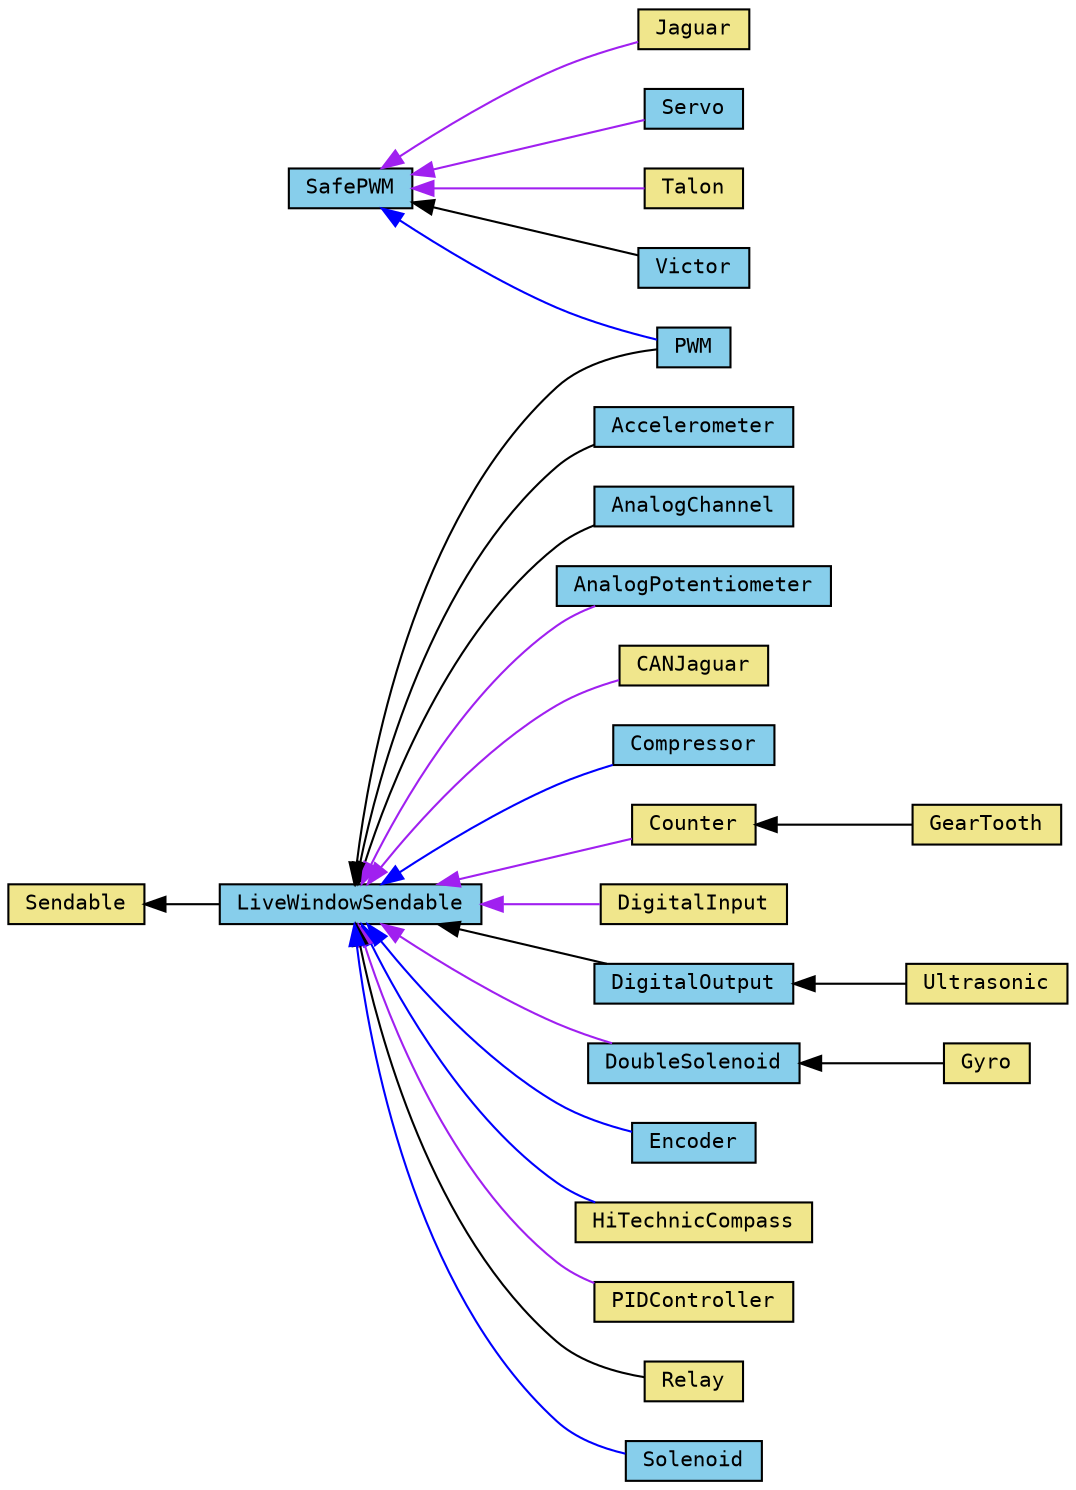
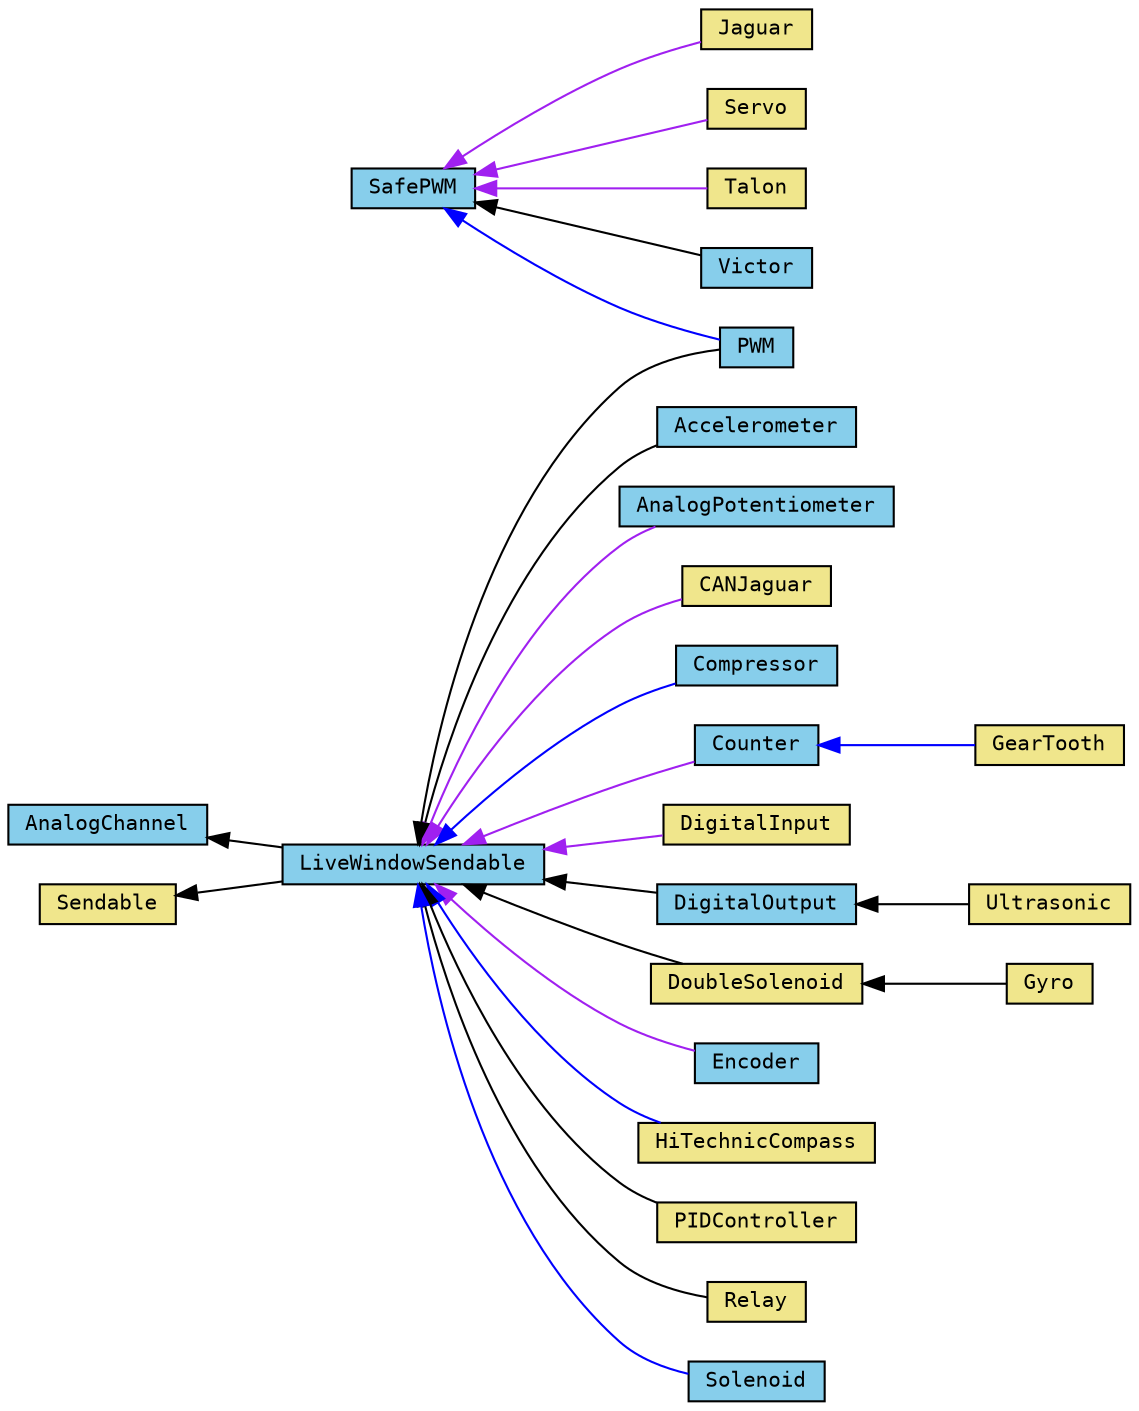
(694, 109) -> (757, 109)
(450, 673) -> (255, 844)
(694, 825) -> (757, 745)
(845, 825) -> (907, 745)
(502, 997) -> (582, 931)
(492, 1056) -> (564, 990)
(694, 1063) -> (757, 984)
(450, 1136) -> (519, 1073)
